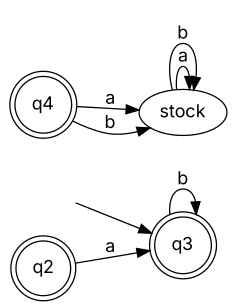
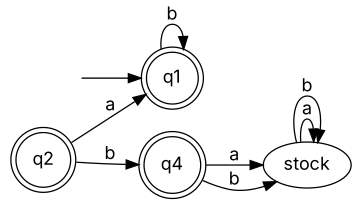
none -> (101, 164)
(183, 245) -> (172, 78)
